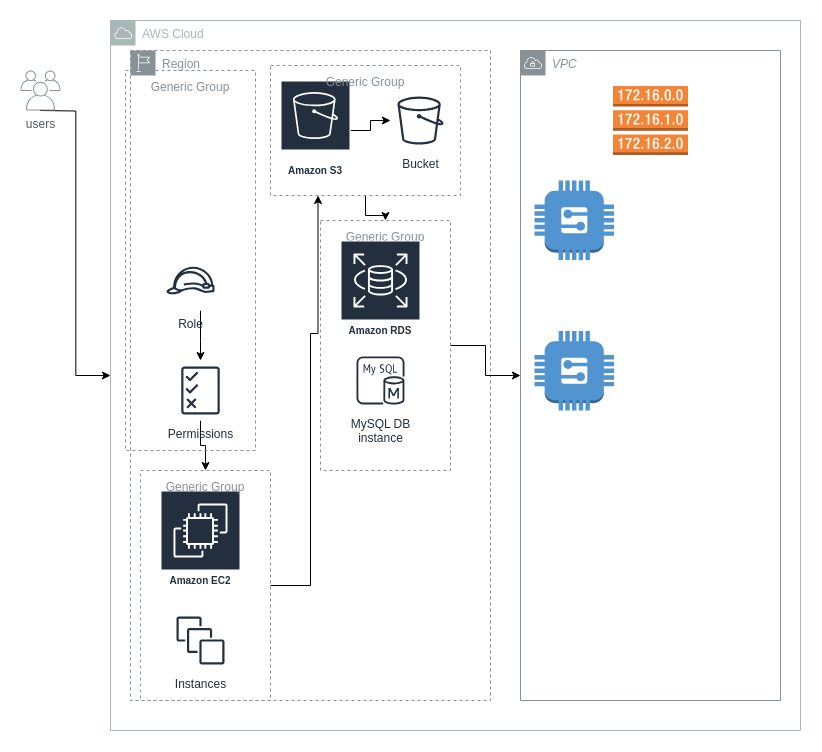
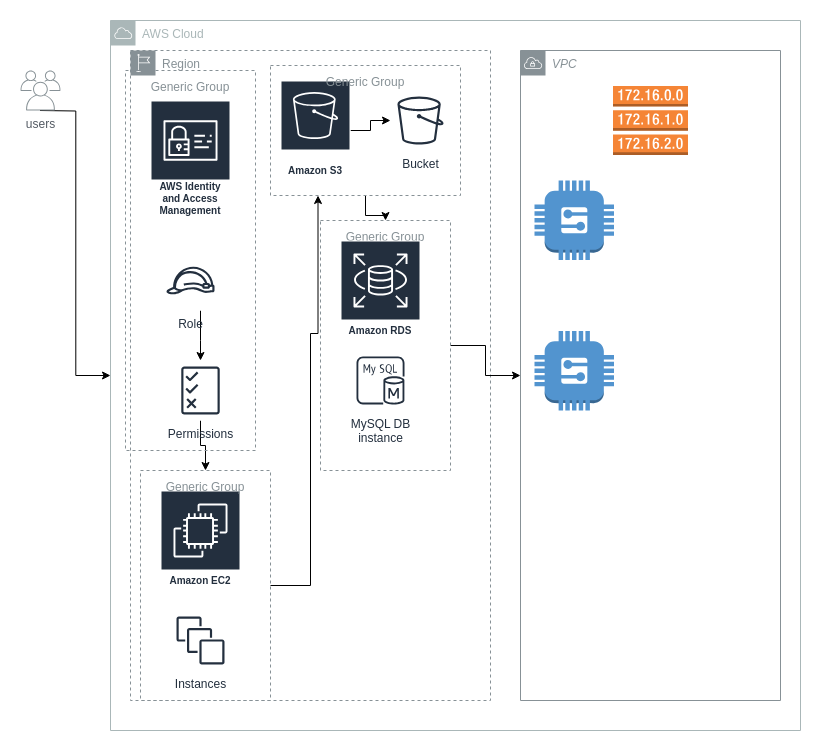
none -> (191, 161)
